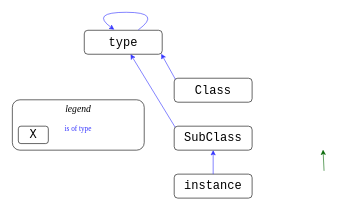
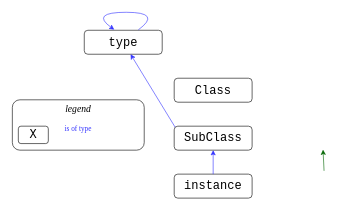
(170, 69) -> none
